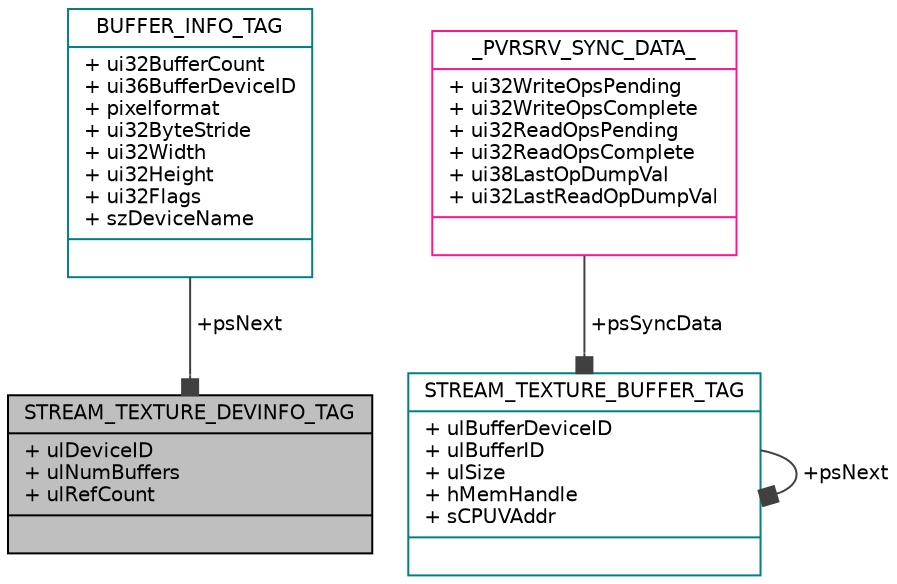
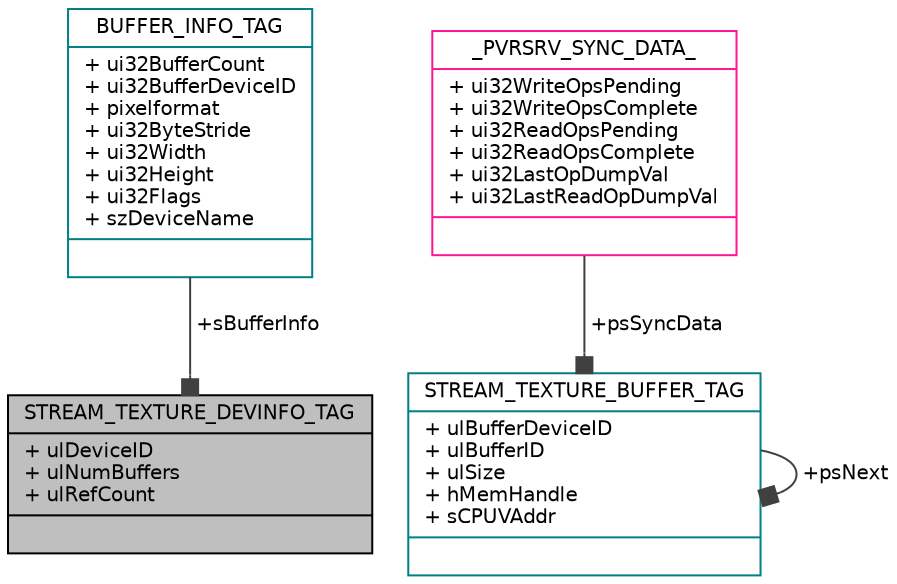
(190, 87) -> (190, 87)
(559, 175) -> (559, 175)
(236, 325) -> (255, 325)
